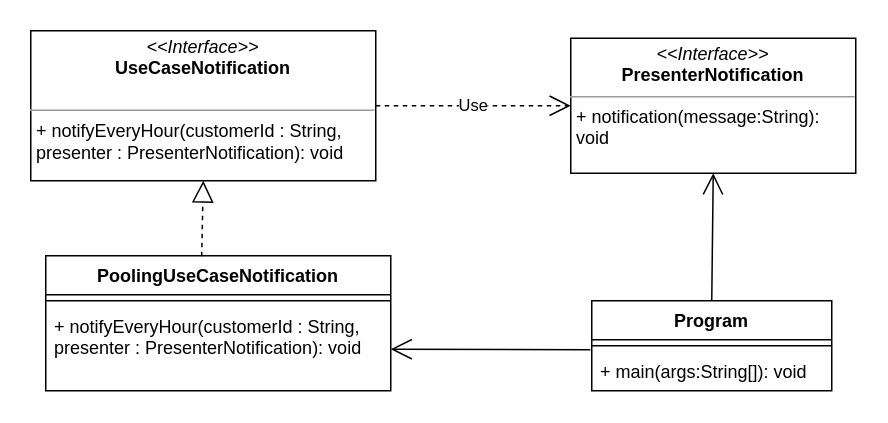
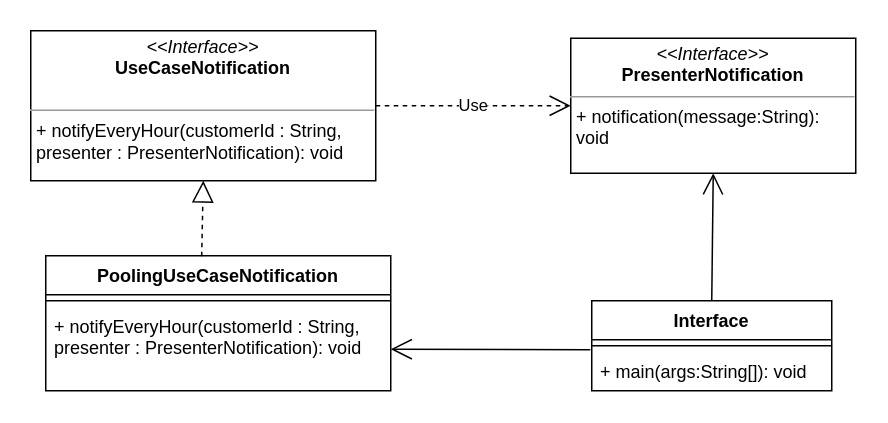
(712, 322) -> (712, 322)
